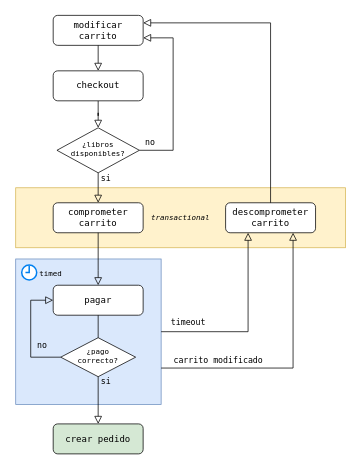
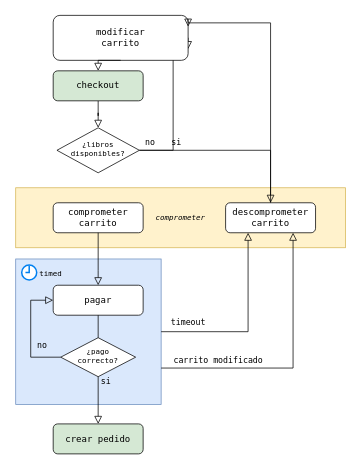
(98, 30) -> (120, 38)
(98, 86) -> (98, 86)
(98, 184) -> (221, 150)
(180, 218) -> (180, 218)
